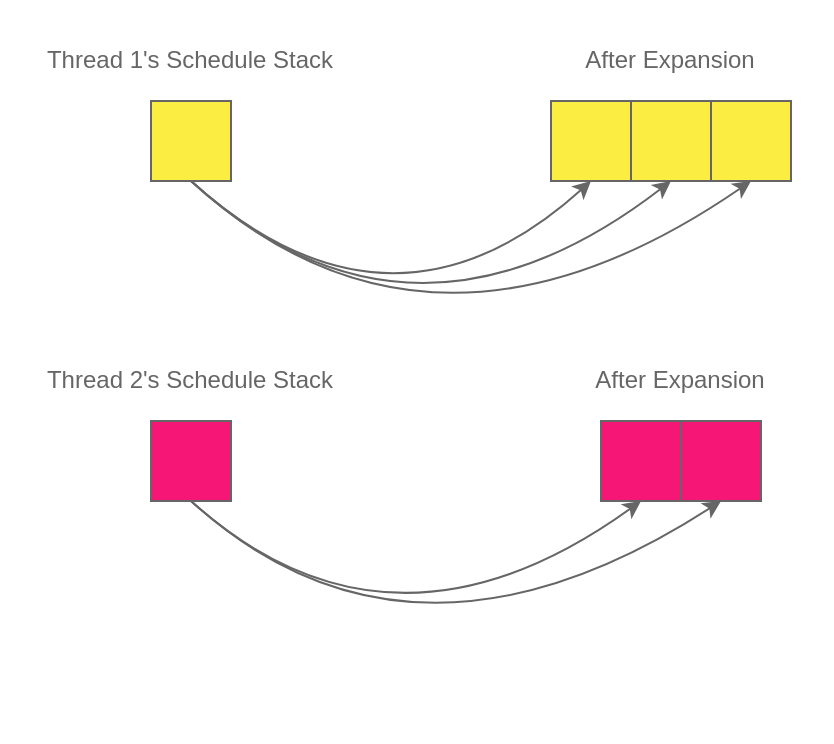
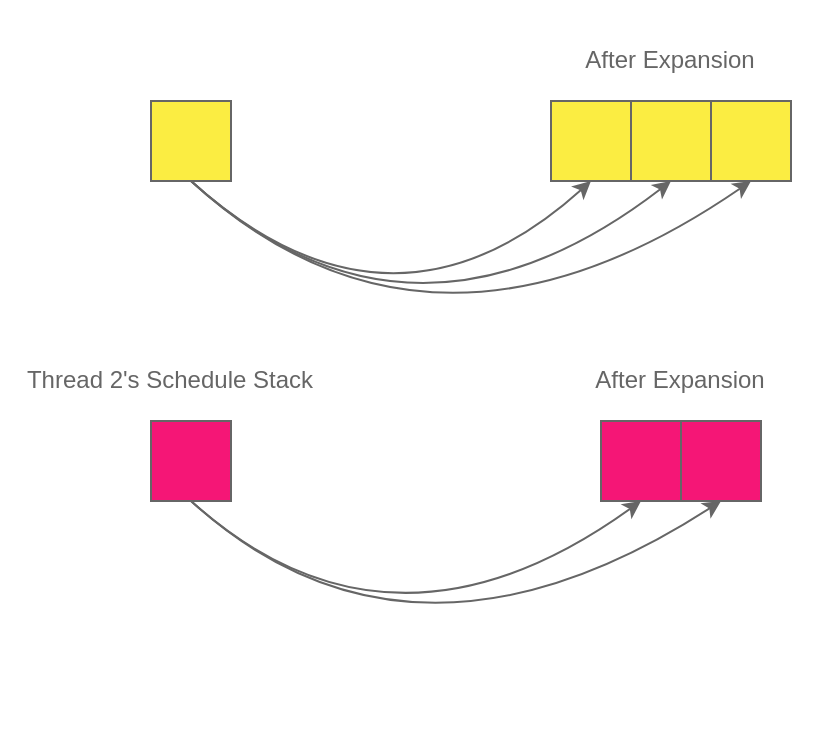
(191, 61) -> none
(191, 381) -> (171, 381)
